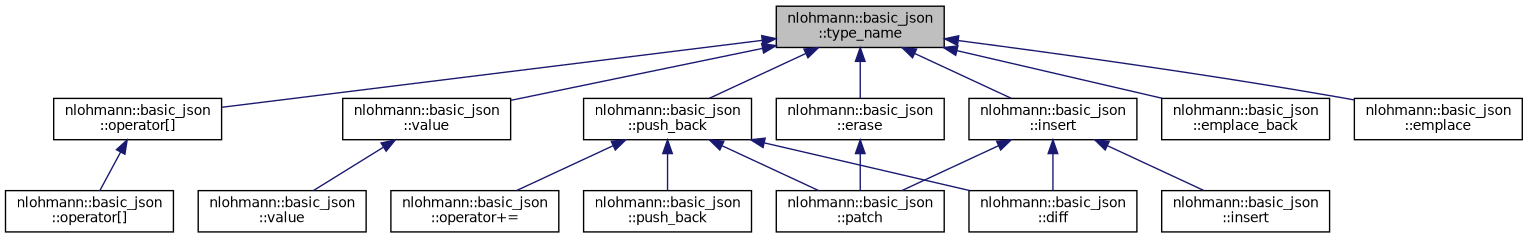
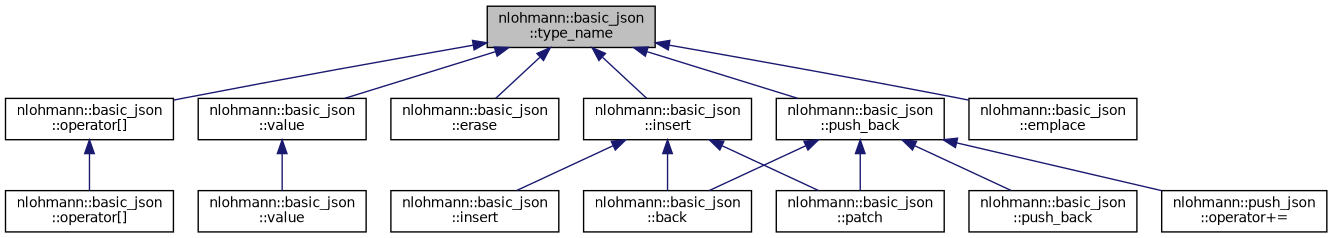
(1246, 119) -> none
(860, 174) -> none
(475, 211) -> (1244, 211)
(1053, 211) -> (668, 211)
